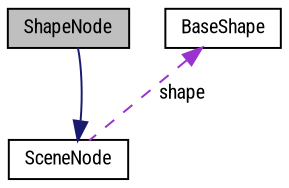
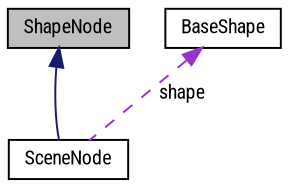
(82, 84) -> (55, 104)
